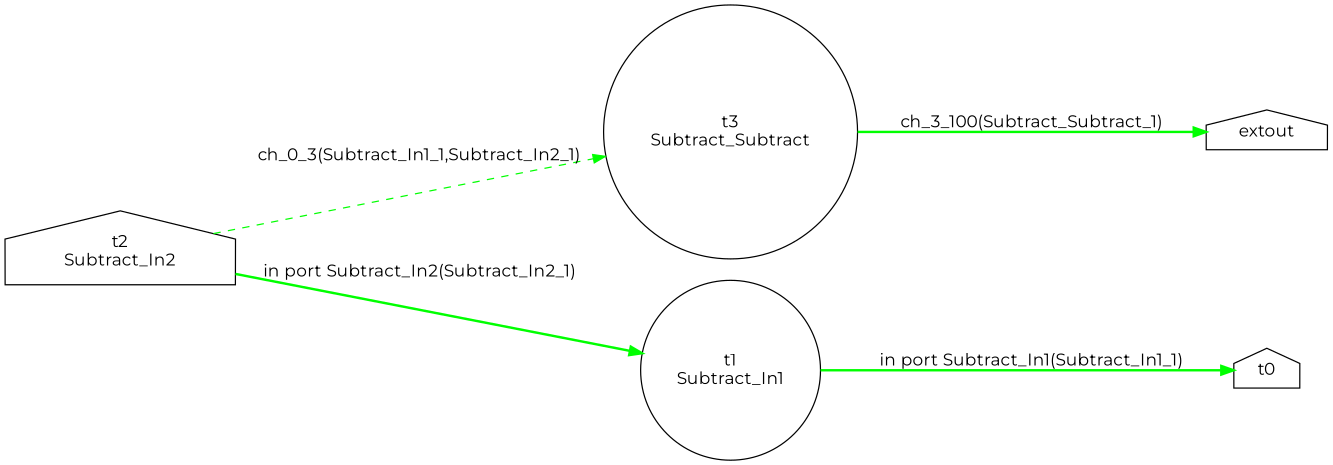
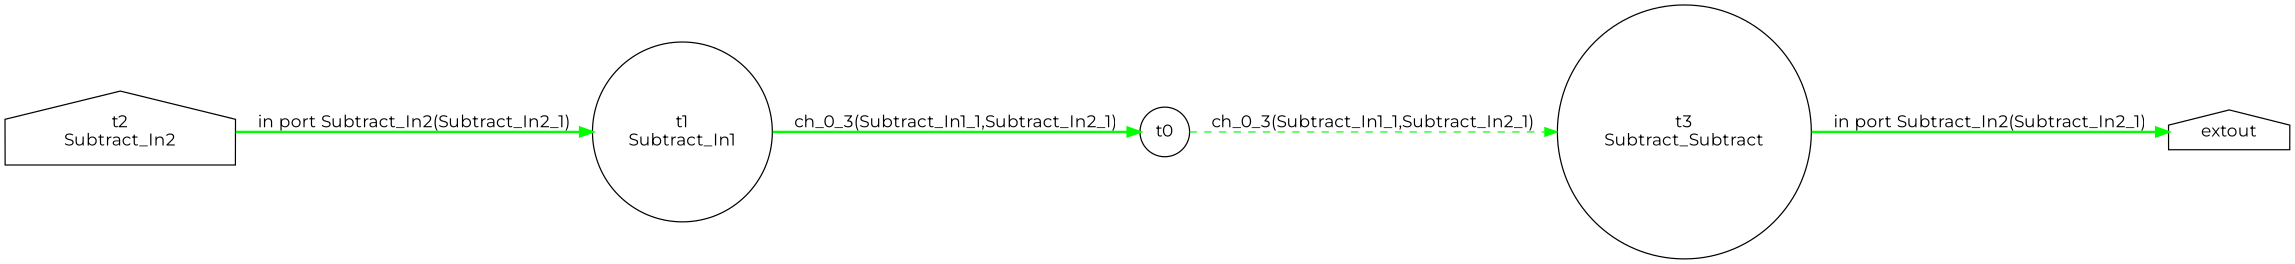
(1032, 123) -> (1990, 123)
(403, 196) -> (1367, 132)
(1032, 361) -> (956, 123)
(1267, 370) -> (1165, 132)
